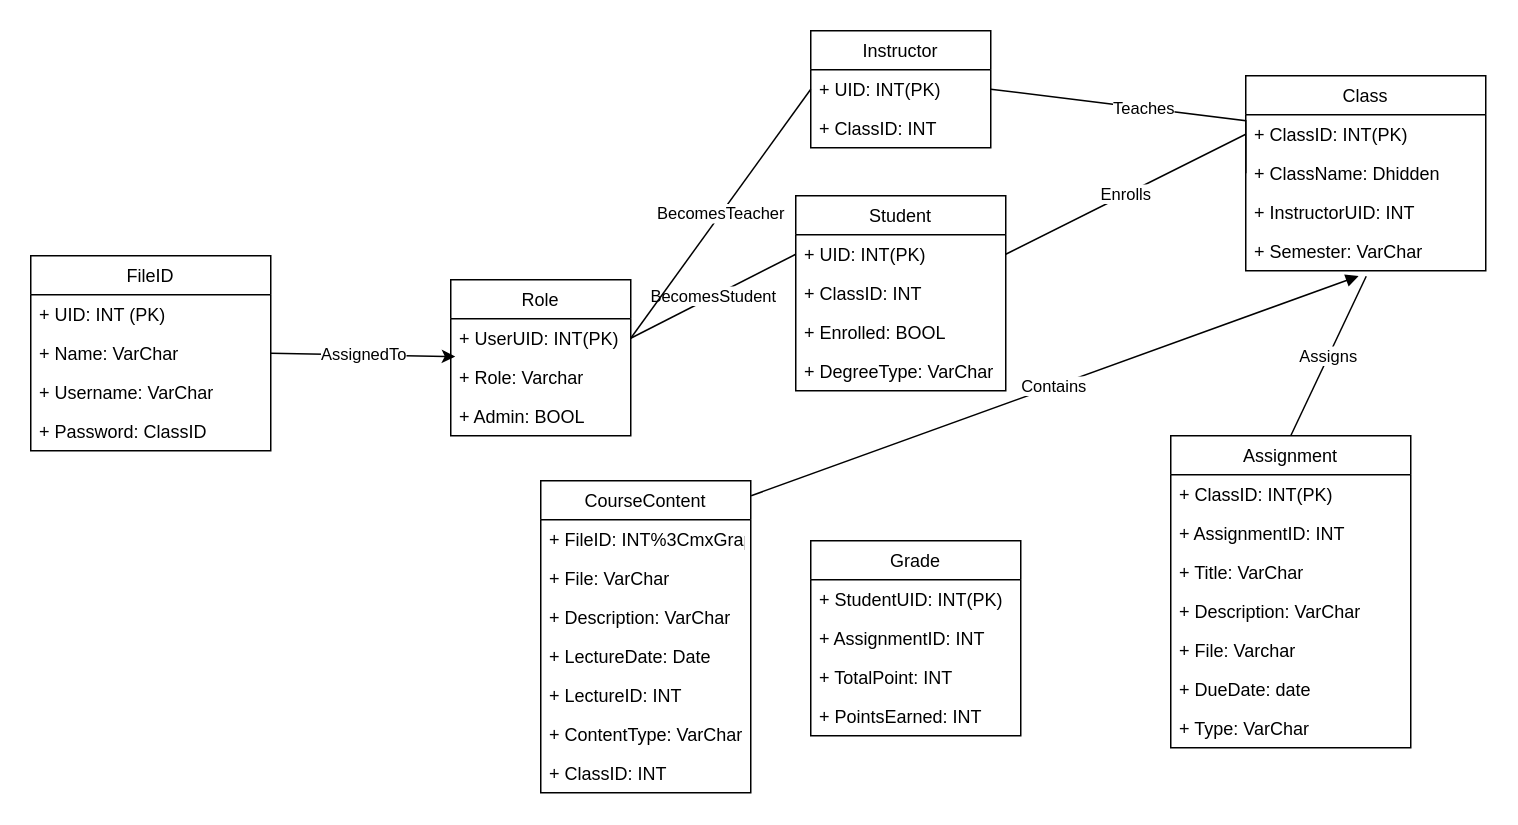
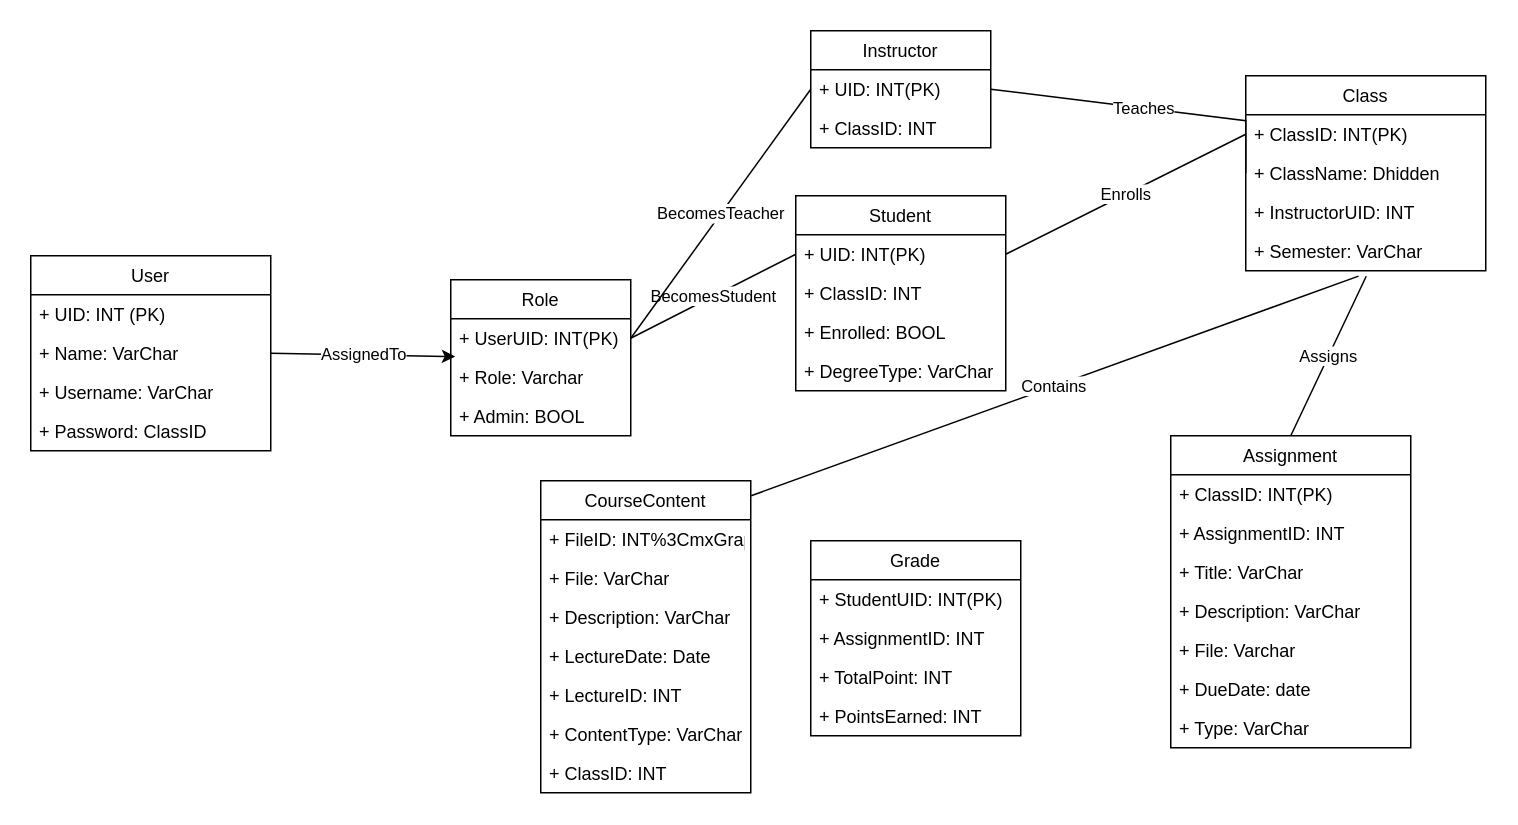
(150, 276) -> (150, 276)
(1345, 281) -> (1350, 279)
